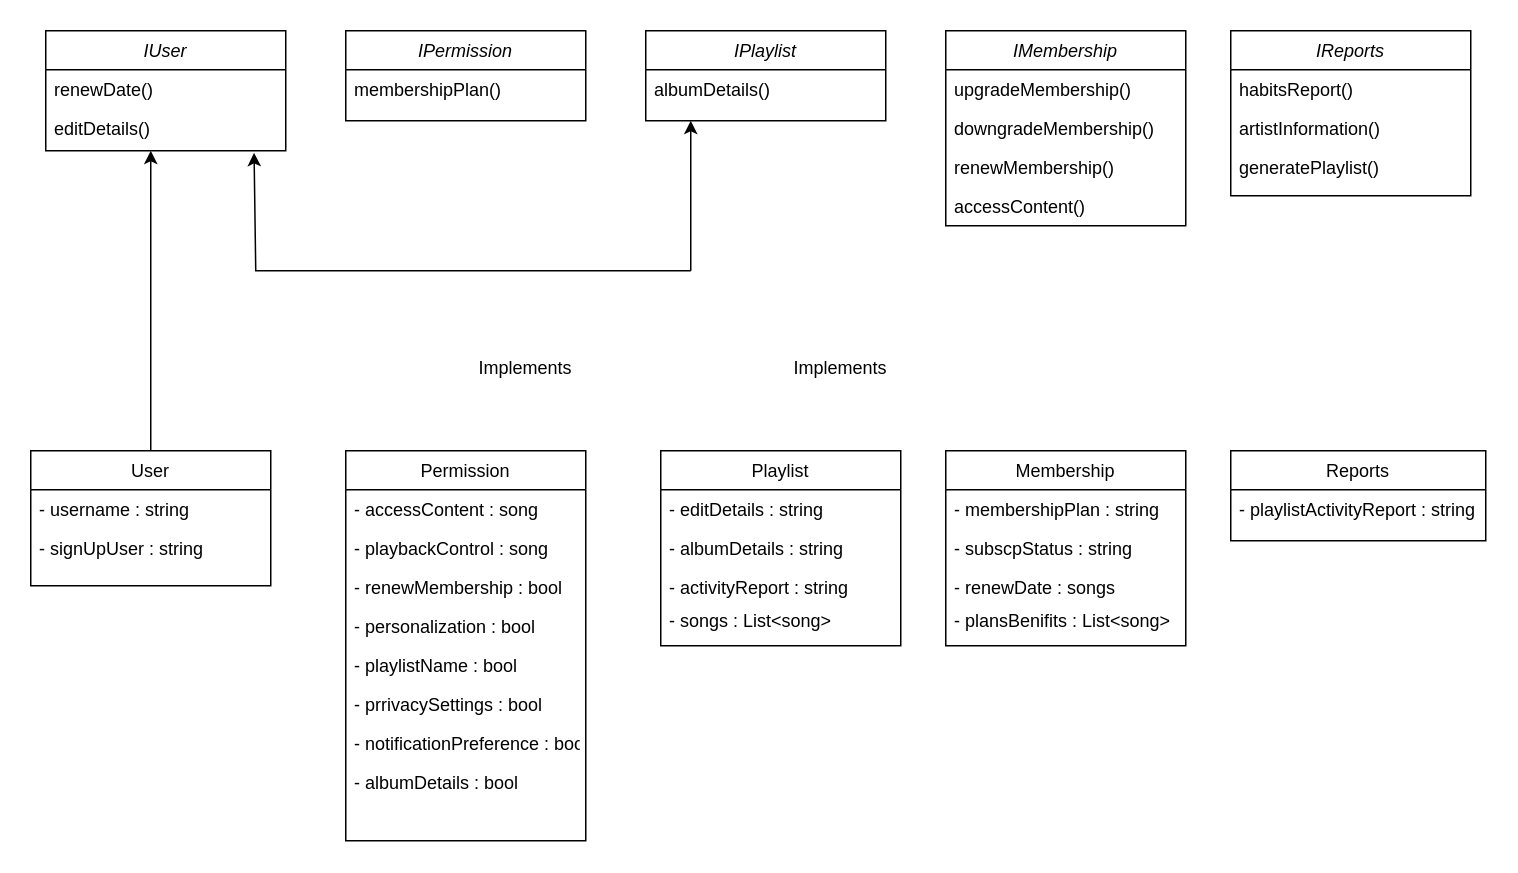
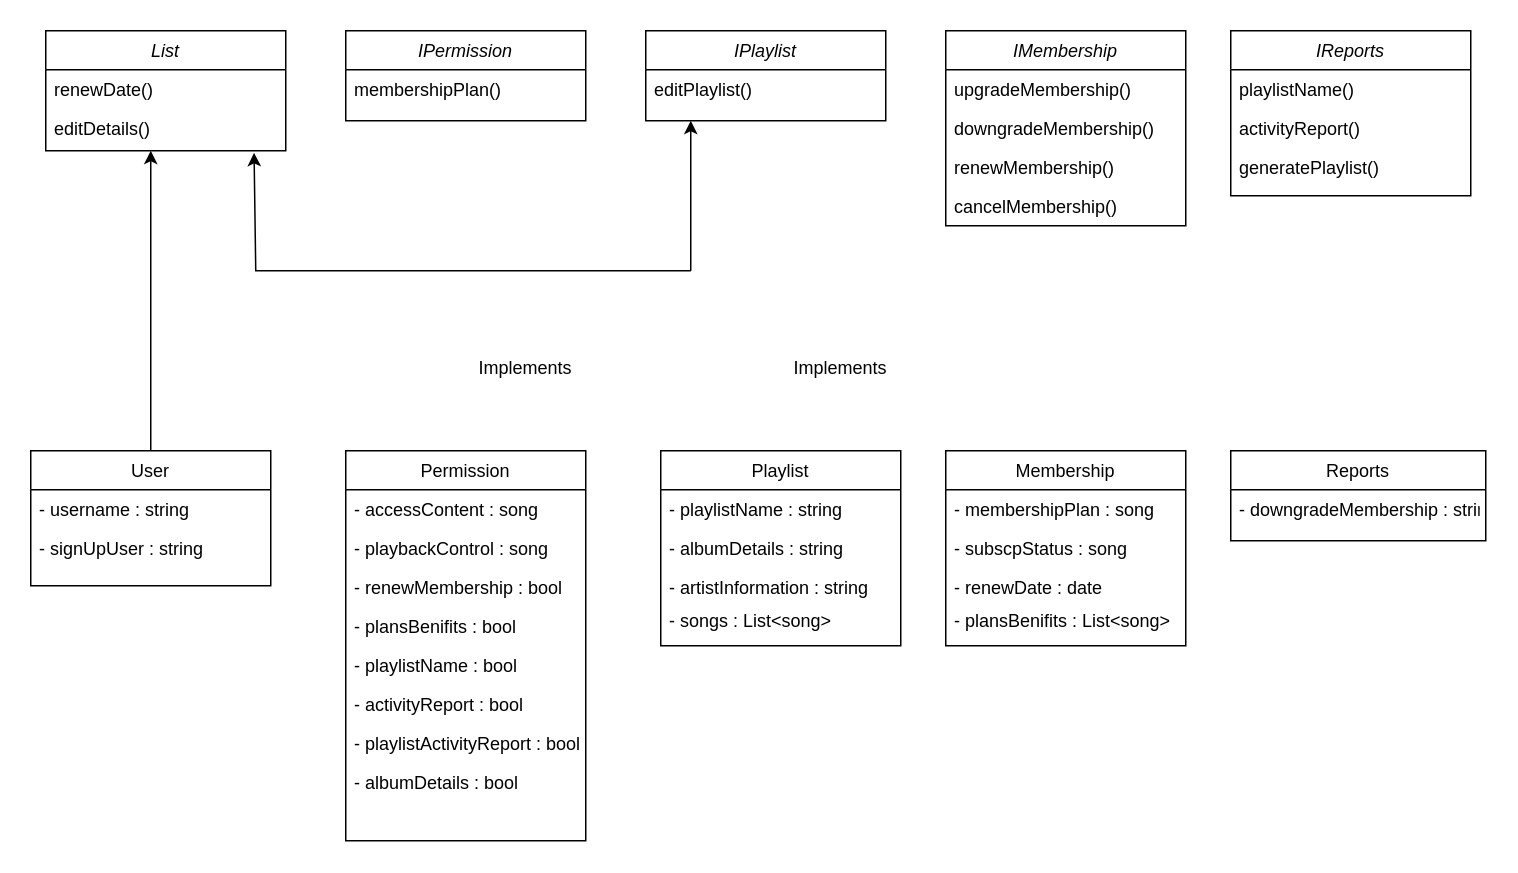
(165, 51) -> (165, 51)
(718, 90) -> (715, 90)
(1307, 90) -> (1303, 90)
(1330, 129) -> (1315, 129)
(1030, 207) -> (1040, 207)
(761, 510) -> (766, 510)
(1064, 510) -> (1056, 510)
(1382, 510) -> (1376, 510)
(1058, 549) -> (1050, 549)
(779, 588) -> (794, 588)
(1040, 588) -> (1035, 588)
(456, 627) -> (446, 627)
(464, 705) -> (454, 705)
(492, 744) -> (487, 744)
